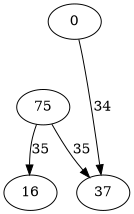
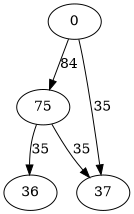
none -> (61, 60)
(103, 107) -> (103, 107)
(30, 193) -> (30, 193)
